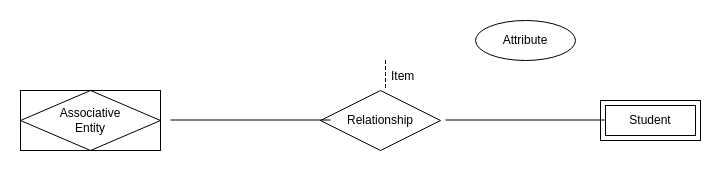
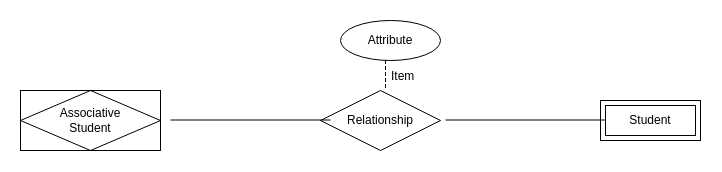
(526, 41) -> (391, 41)
(91, 121) -> (91, 121)
